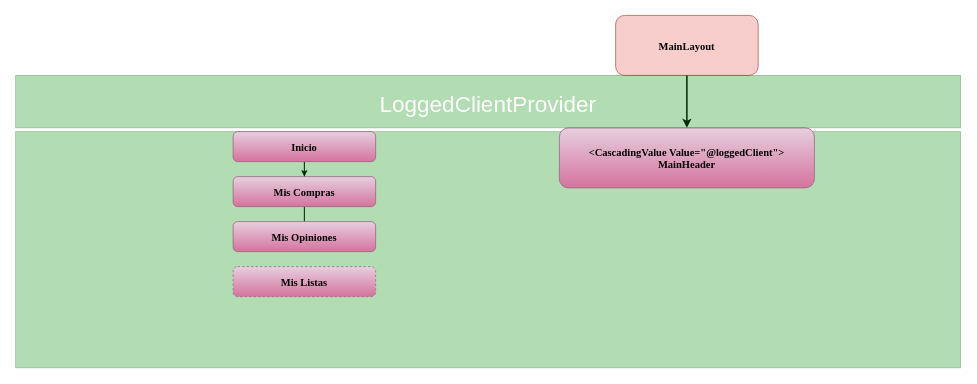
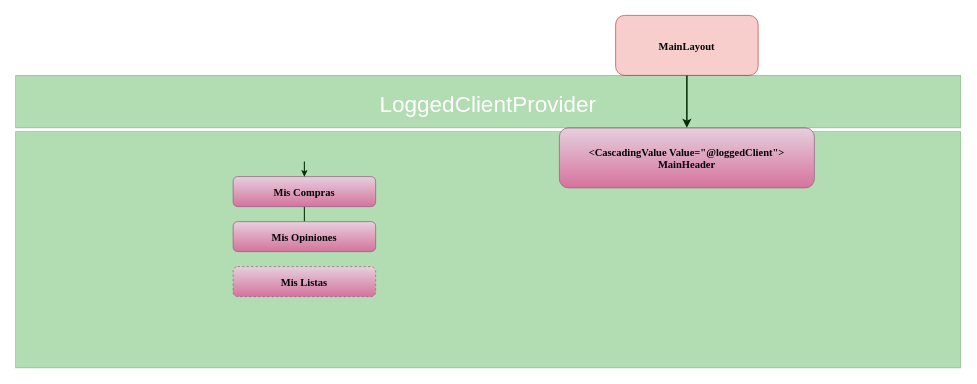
(304, 147) -> none
